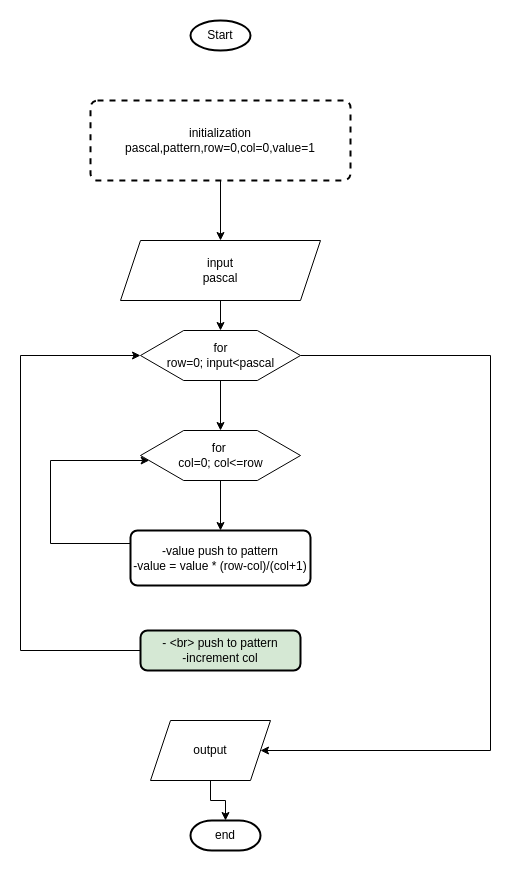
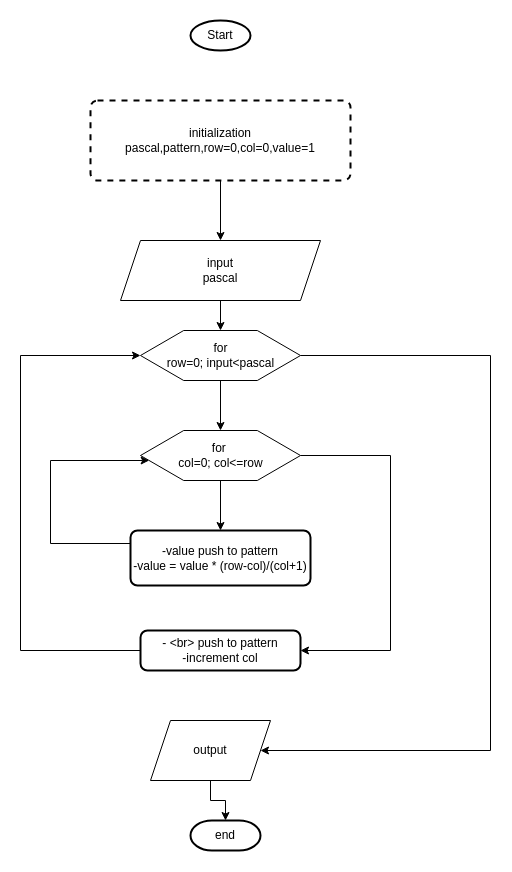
none -> (391, 550)
(221, 651) -> (221, 651)
